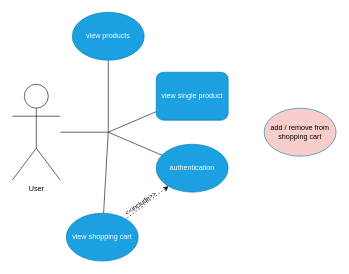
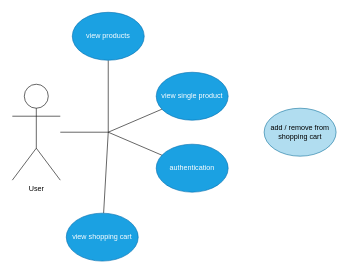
(192, 96) -> (192, 96)
(300, 132) -> (300, 132)
(153, 198) -> none
